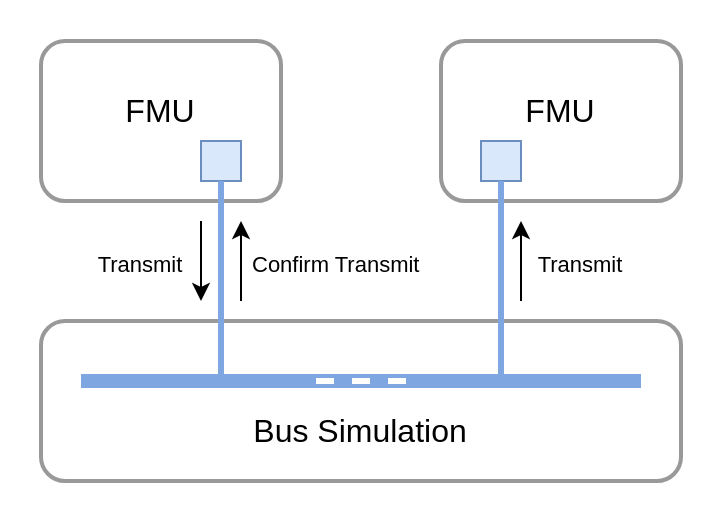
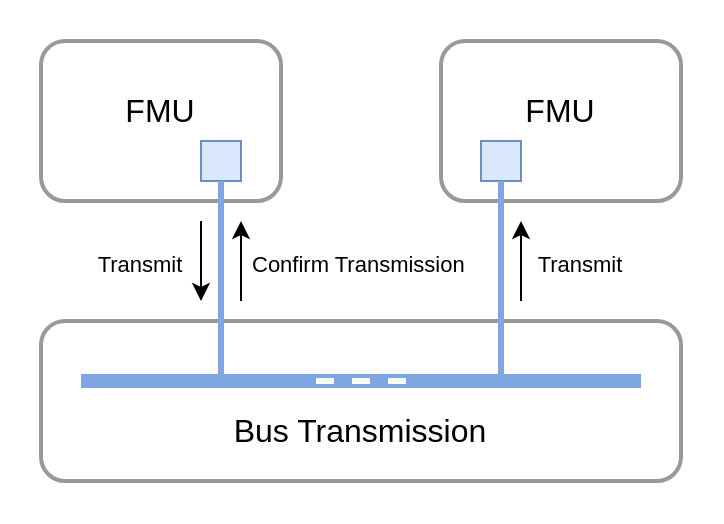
(351, 265) -> (371, 265)
(361, 431) -> (361, 431)
